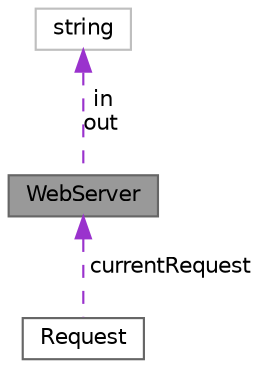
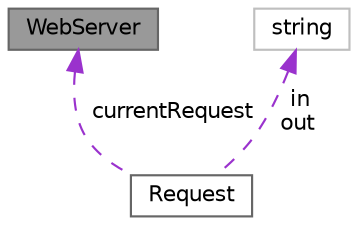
(83, 124) -> (260, 128)
